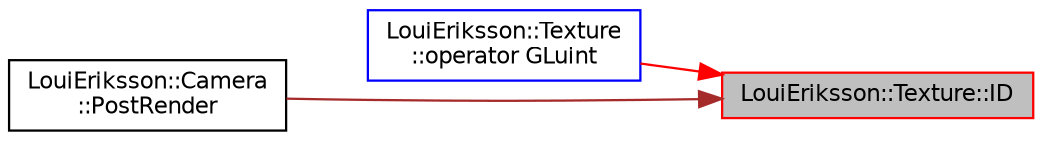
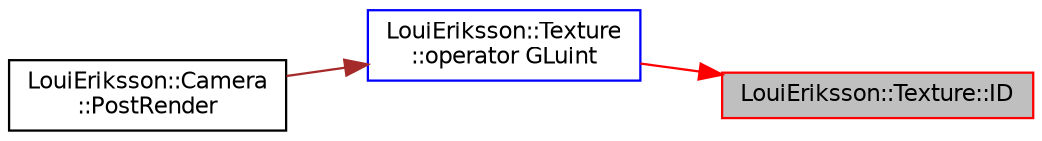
(493, 101) -> (316, 72)
